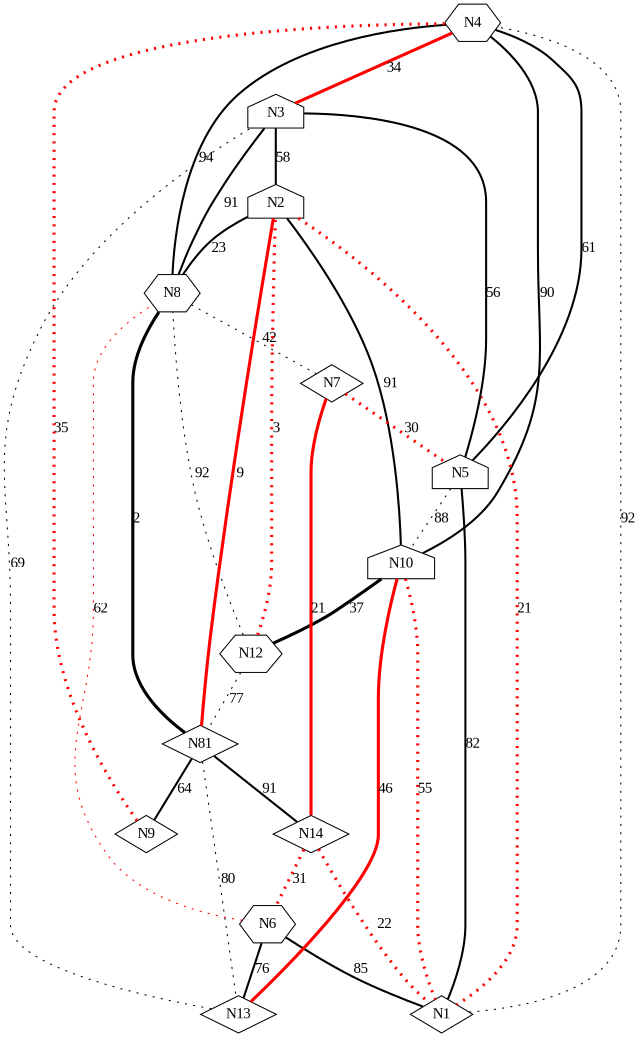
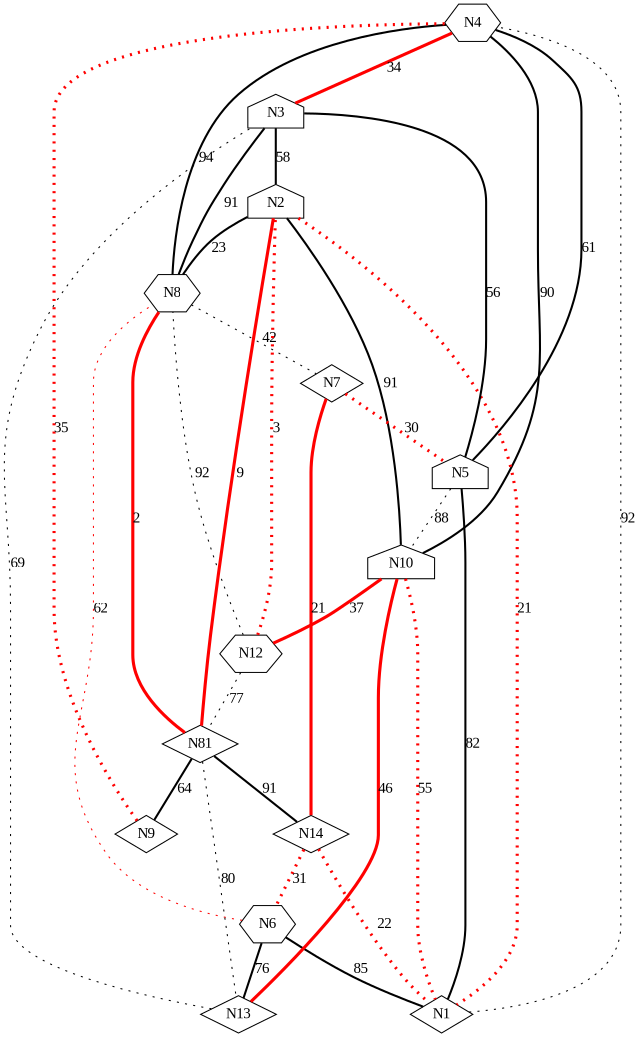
(133, 529) -> (133, 529)
(330, 615) -> (330, 615)
